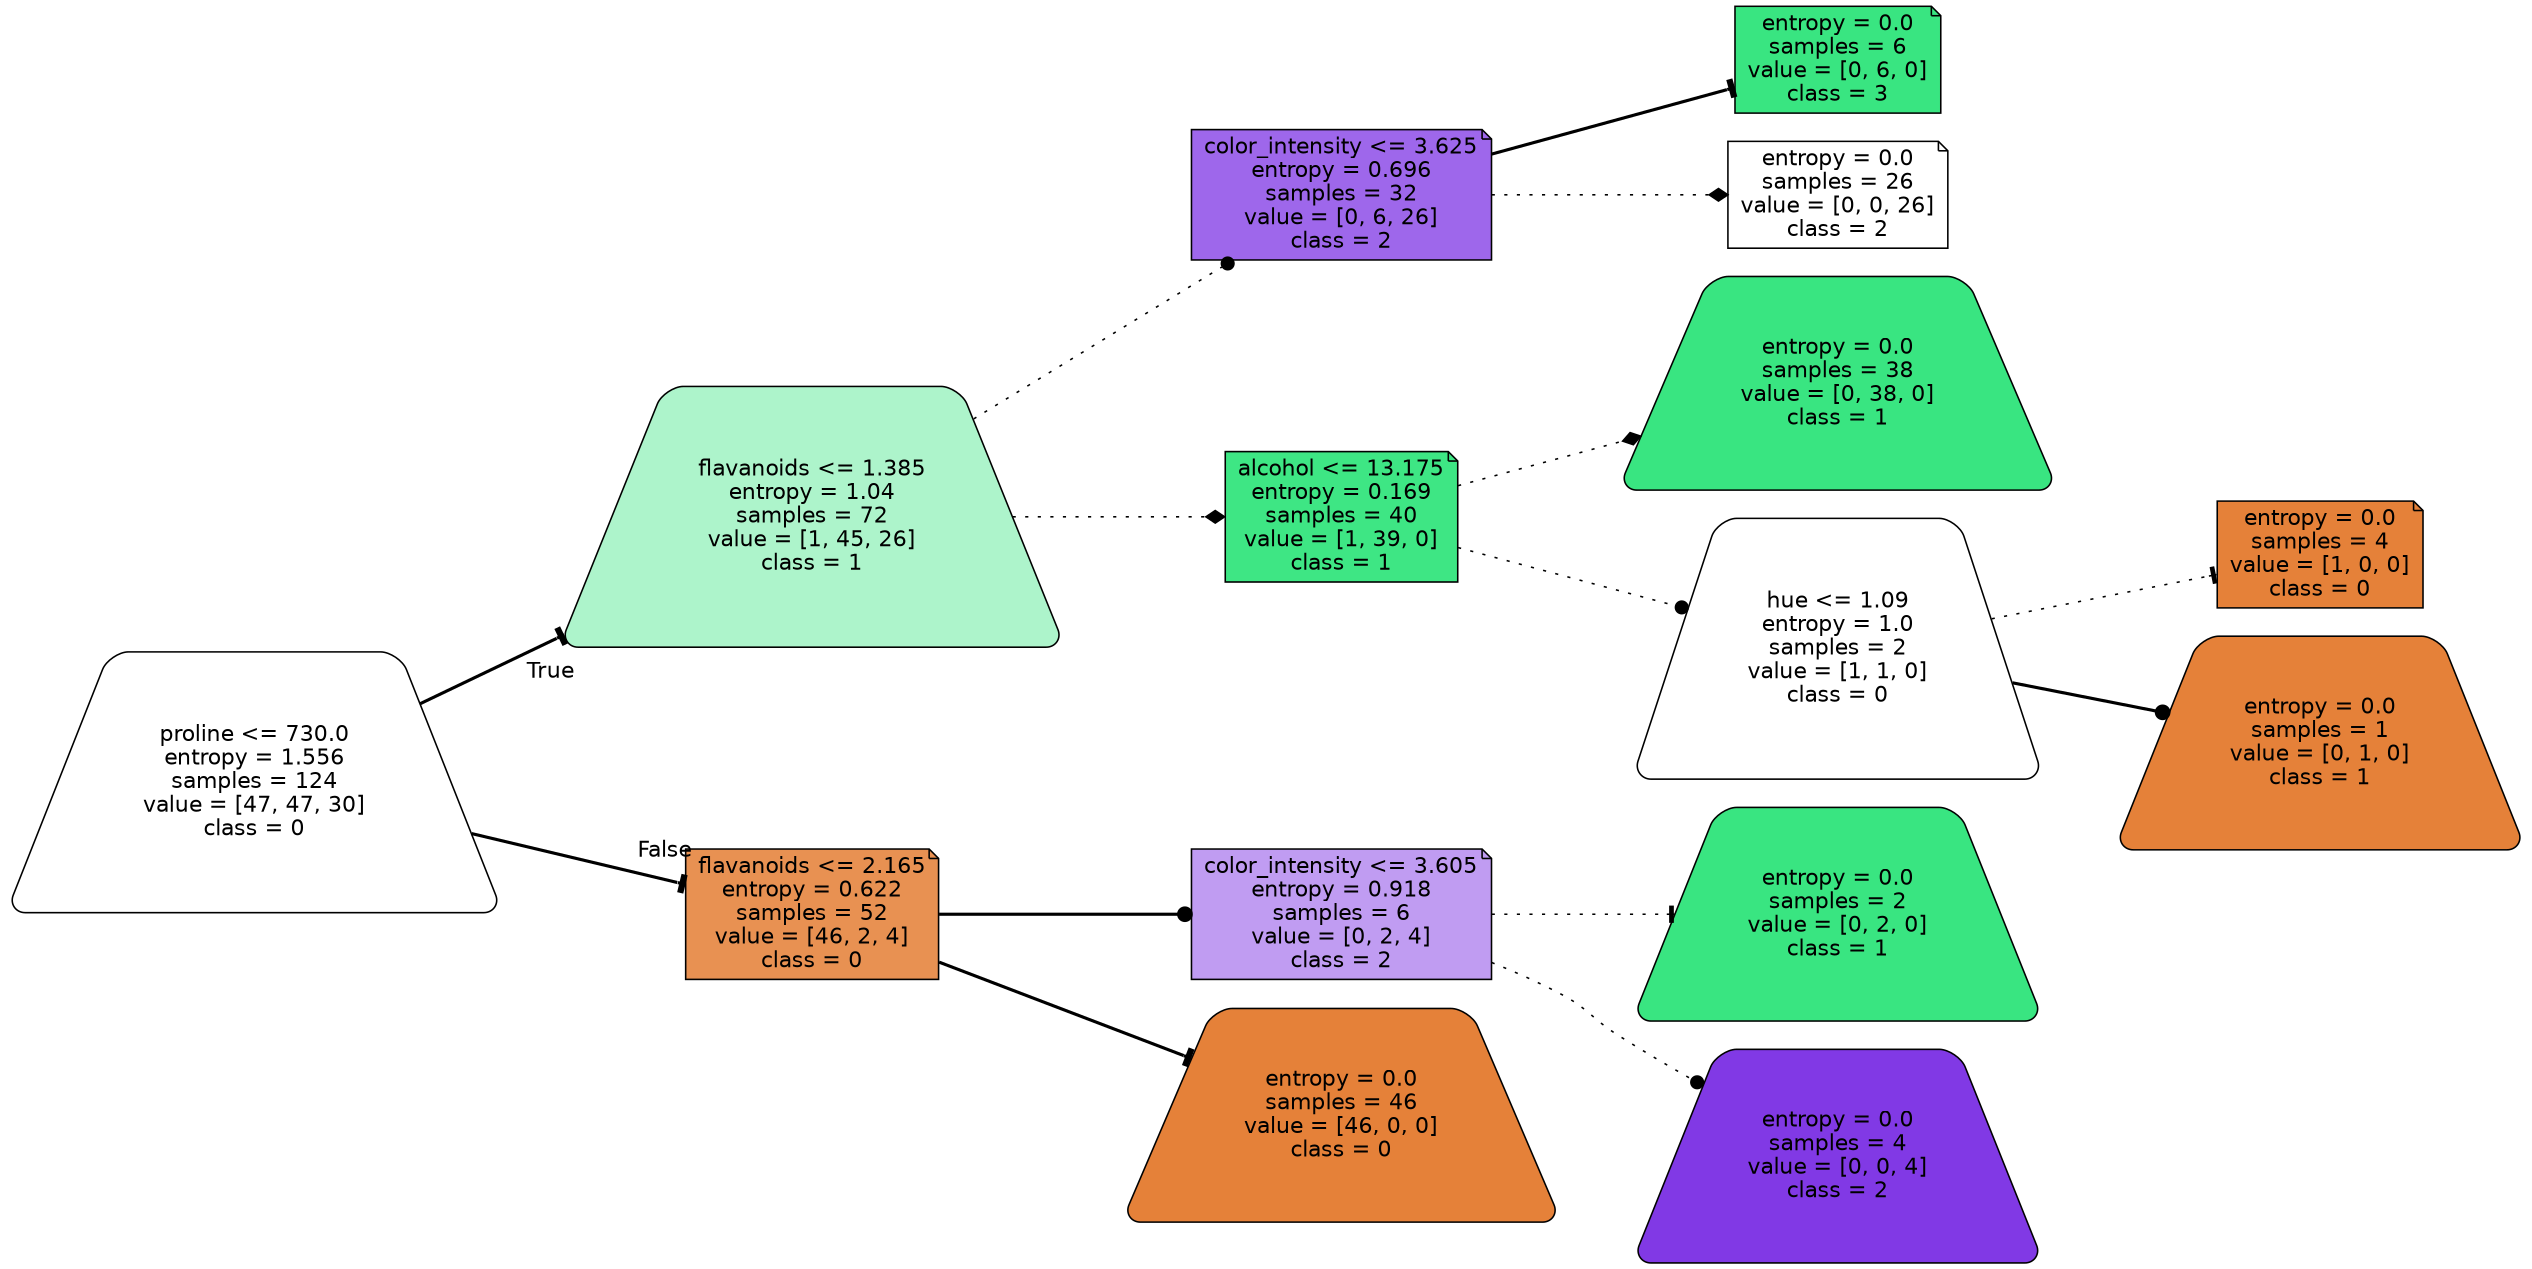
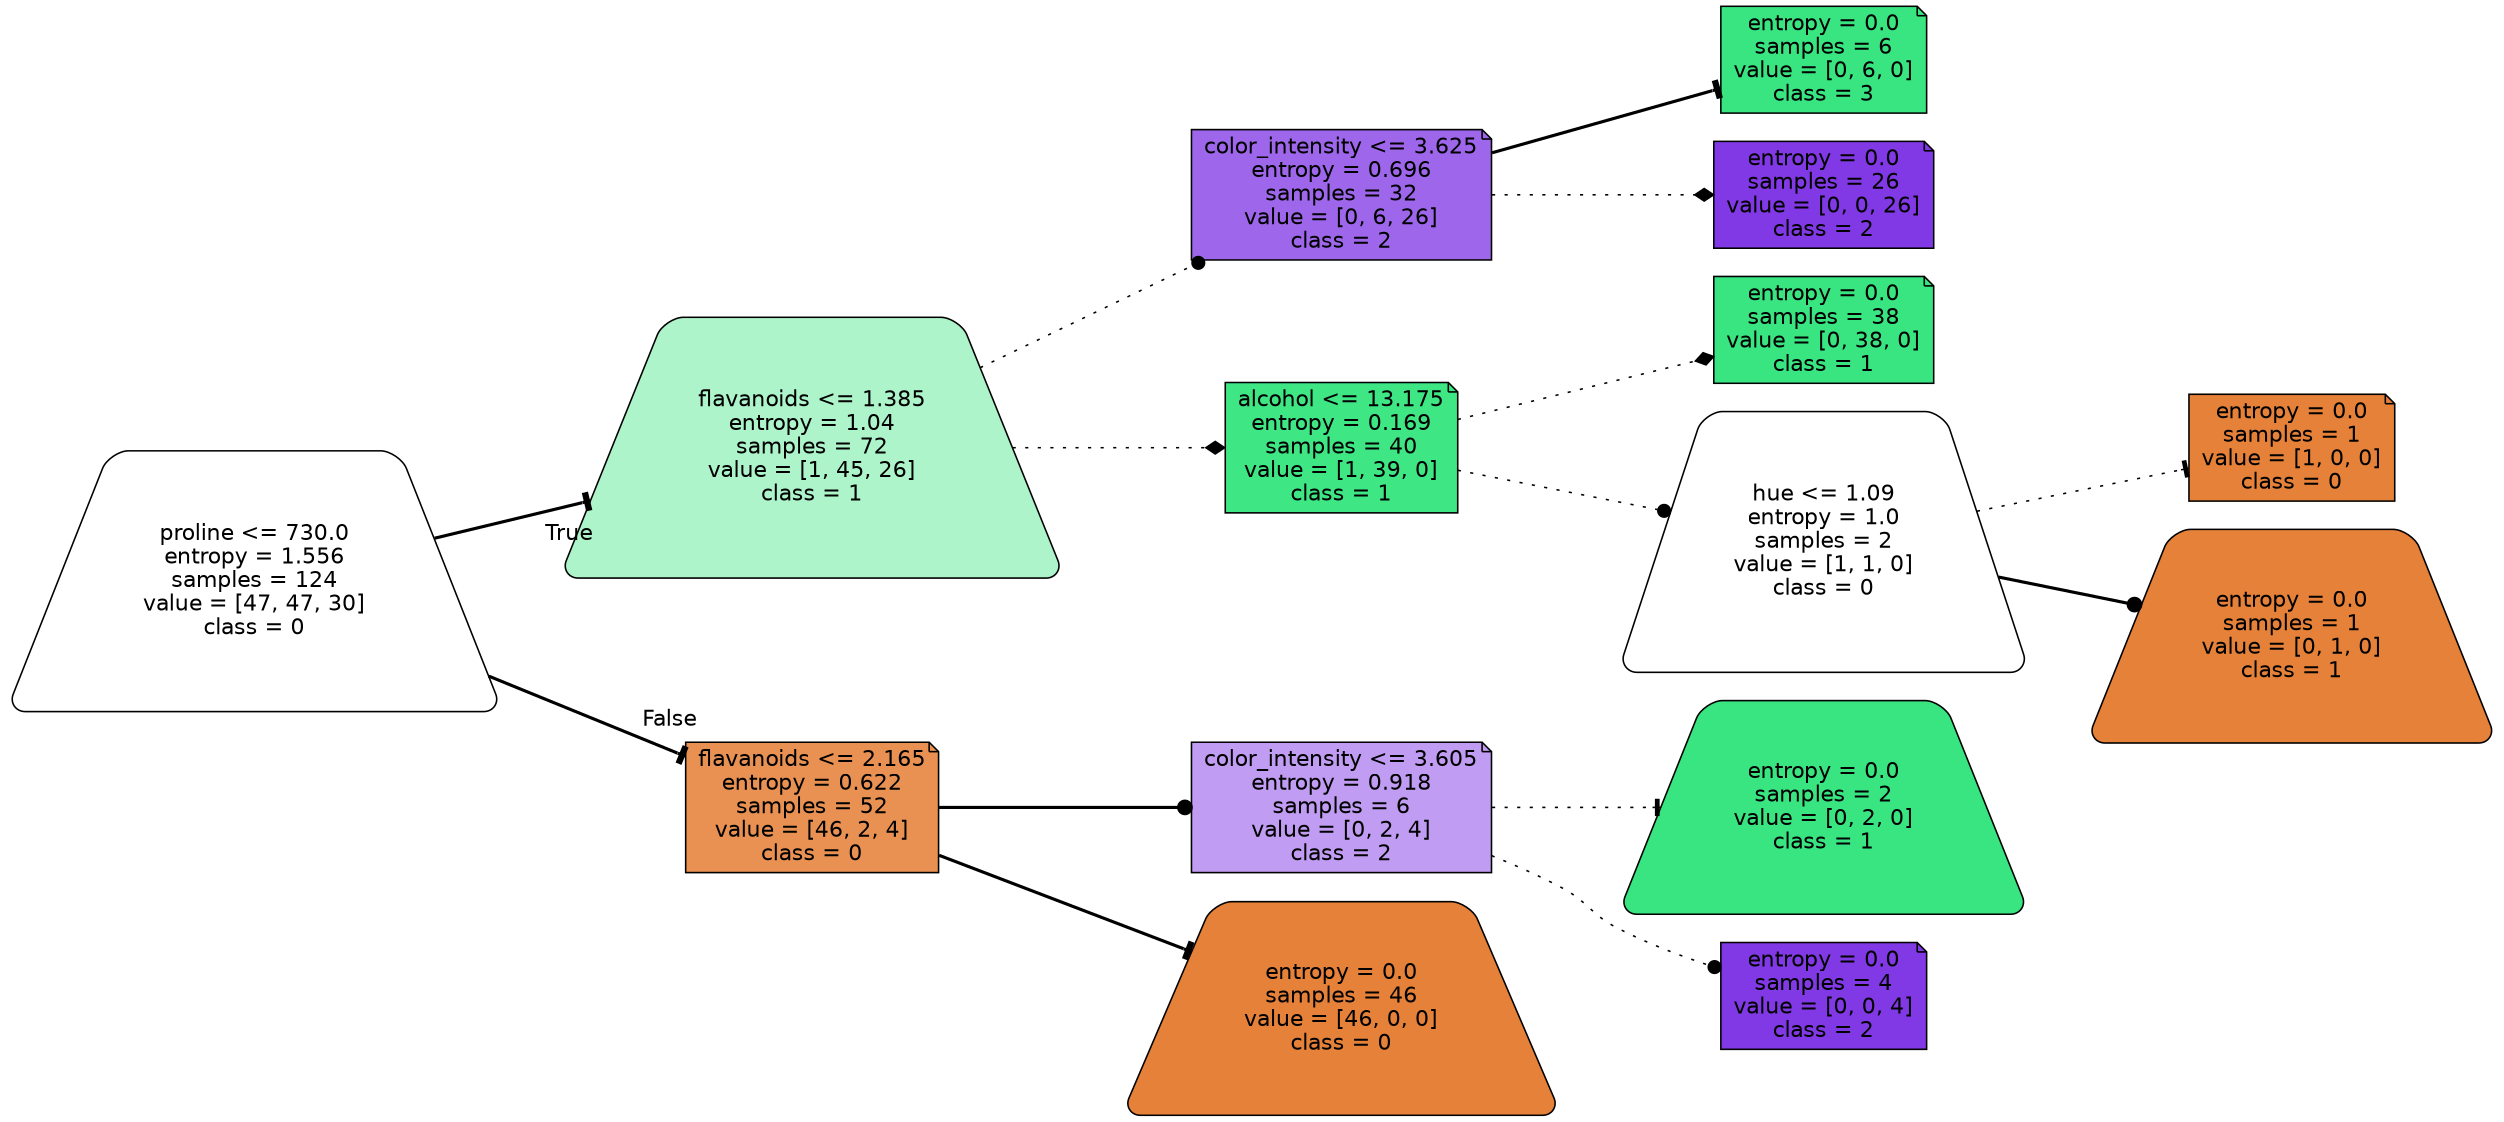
(1838, 195) -> (1824, 195)
(1838, 383) -> (1824, 330)
(2320, 555) -> (2292, 448)
(1838, 1156) -> (1824, 996)
